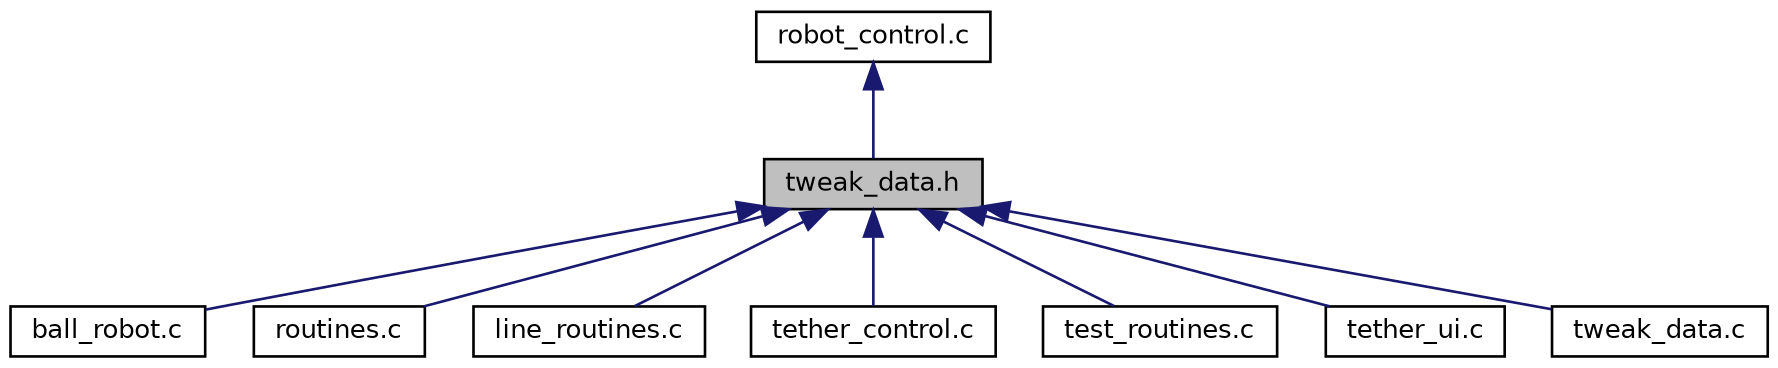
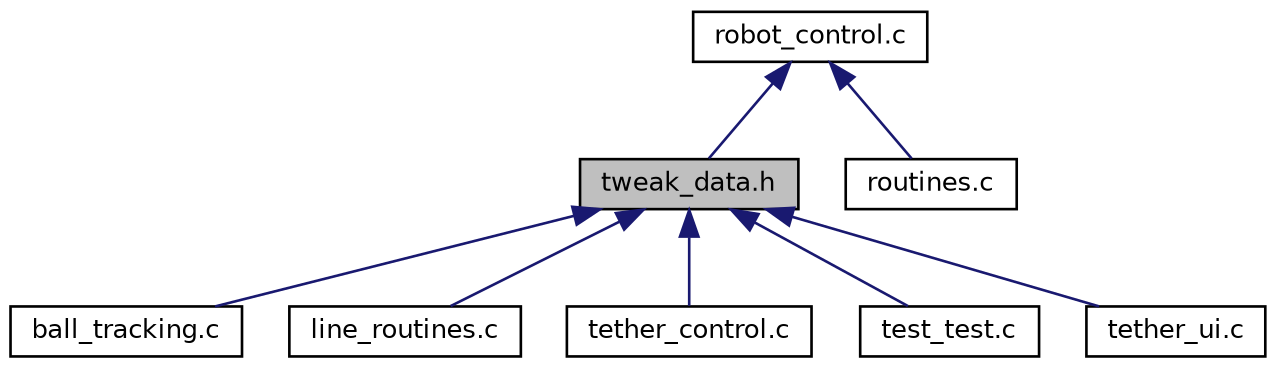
(593, 261) -> (879, 121)
(108, 331) -> (126, 331)
(1160, 331) -> (950, 331)
(1660, 331) -> none
